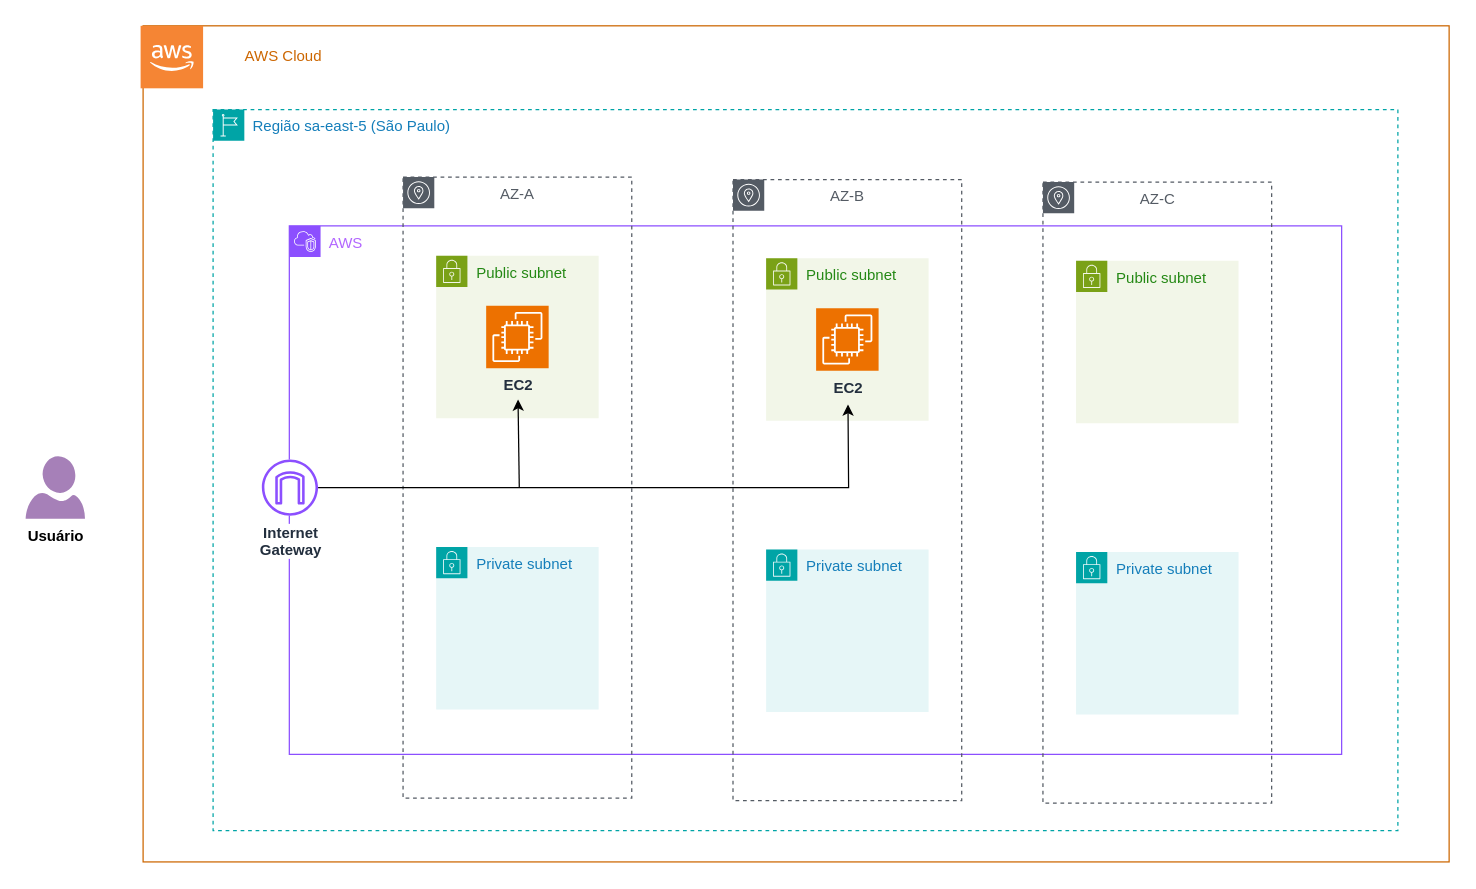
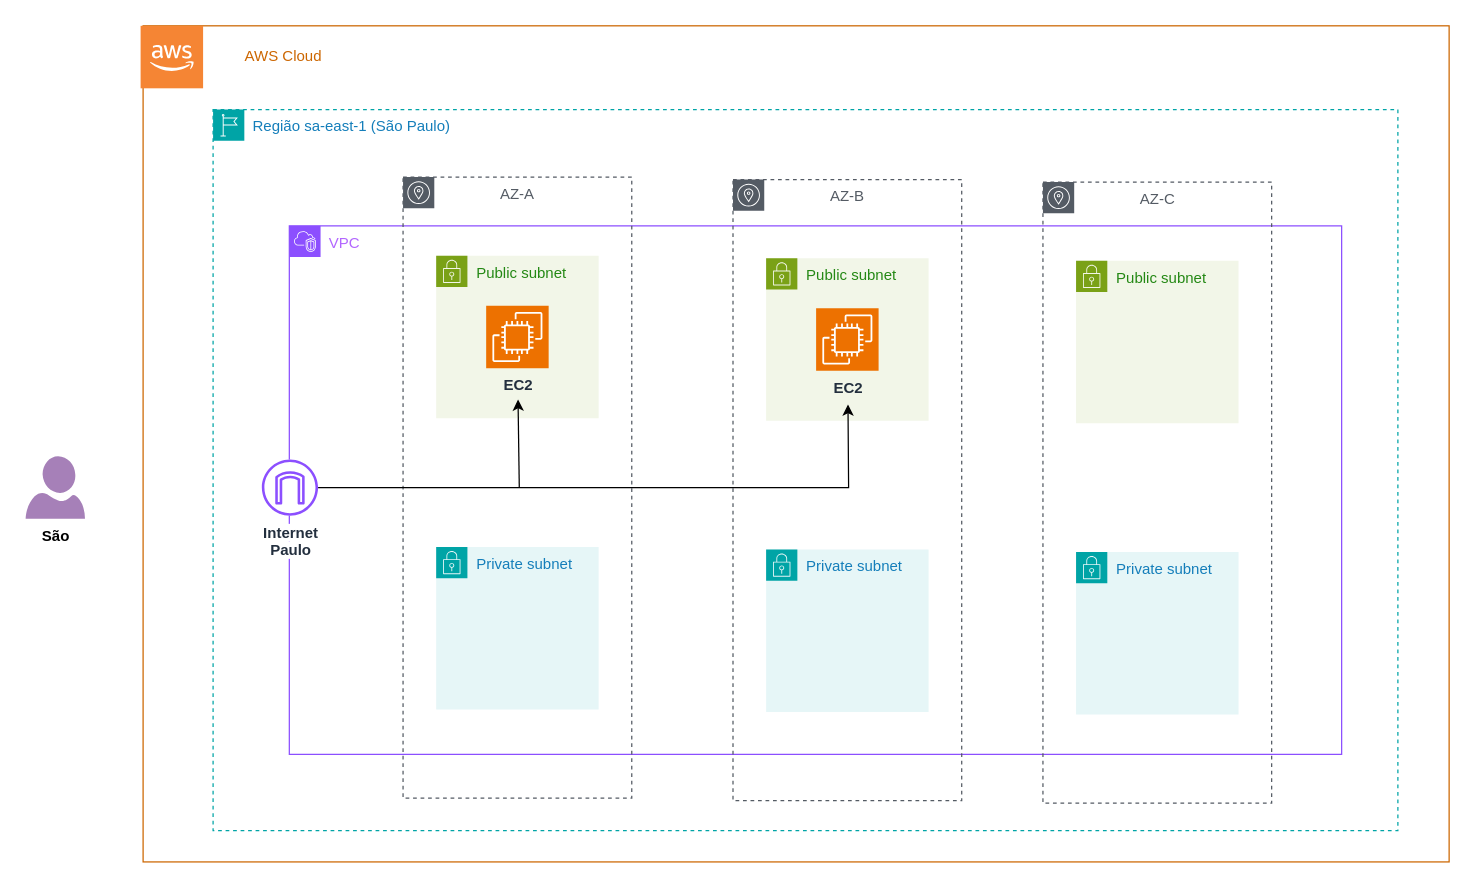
(361, 127) -> (361, 127)
(342, 243) -> (342, 243)
(56, 537) -> (56, 537)
(291, 542) -> (291, 542)
